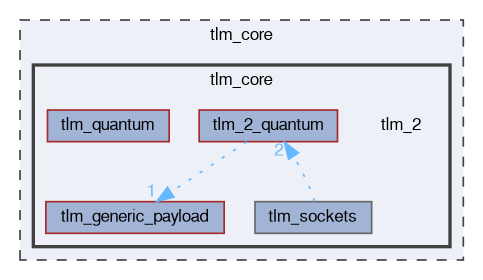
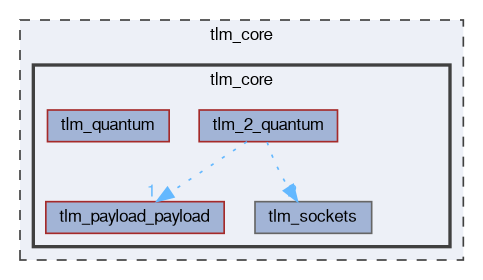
(402, 126) -> none
(305, 178) -> (276, 165)
(135, 218) -> (135, 218)
